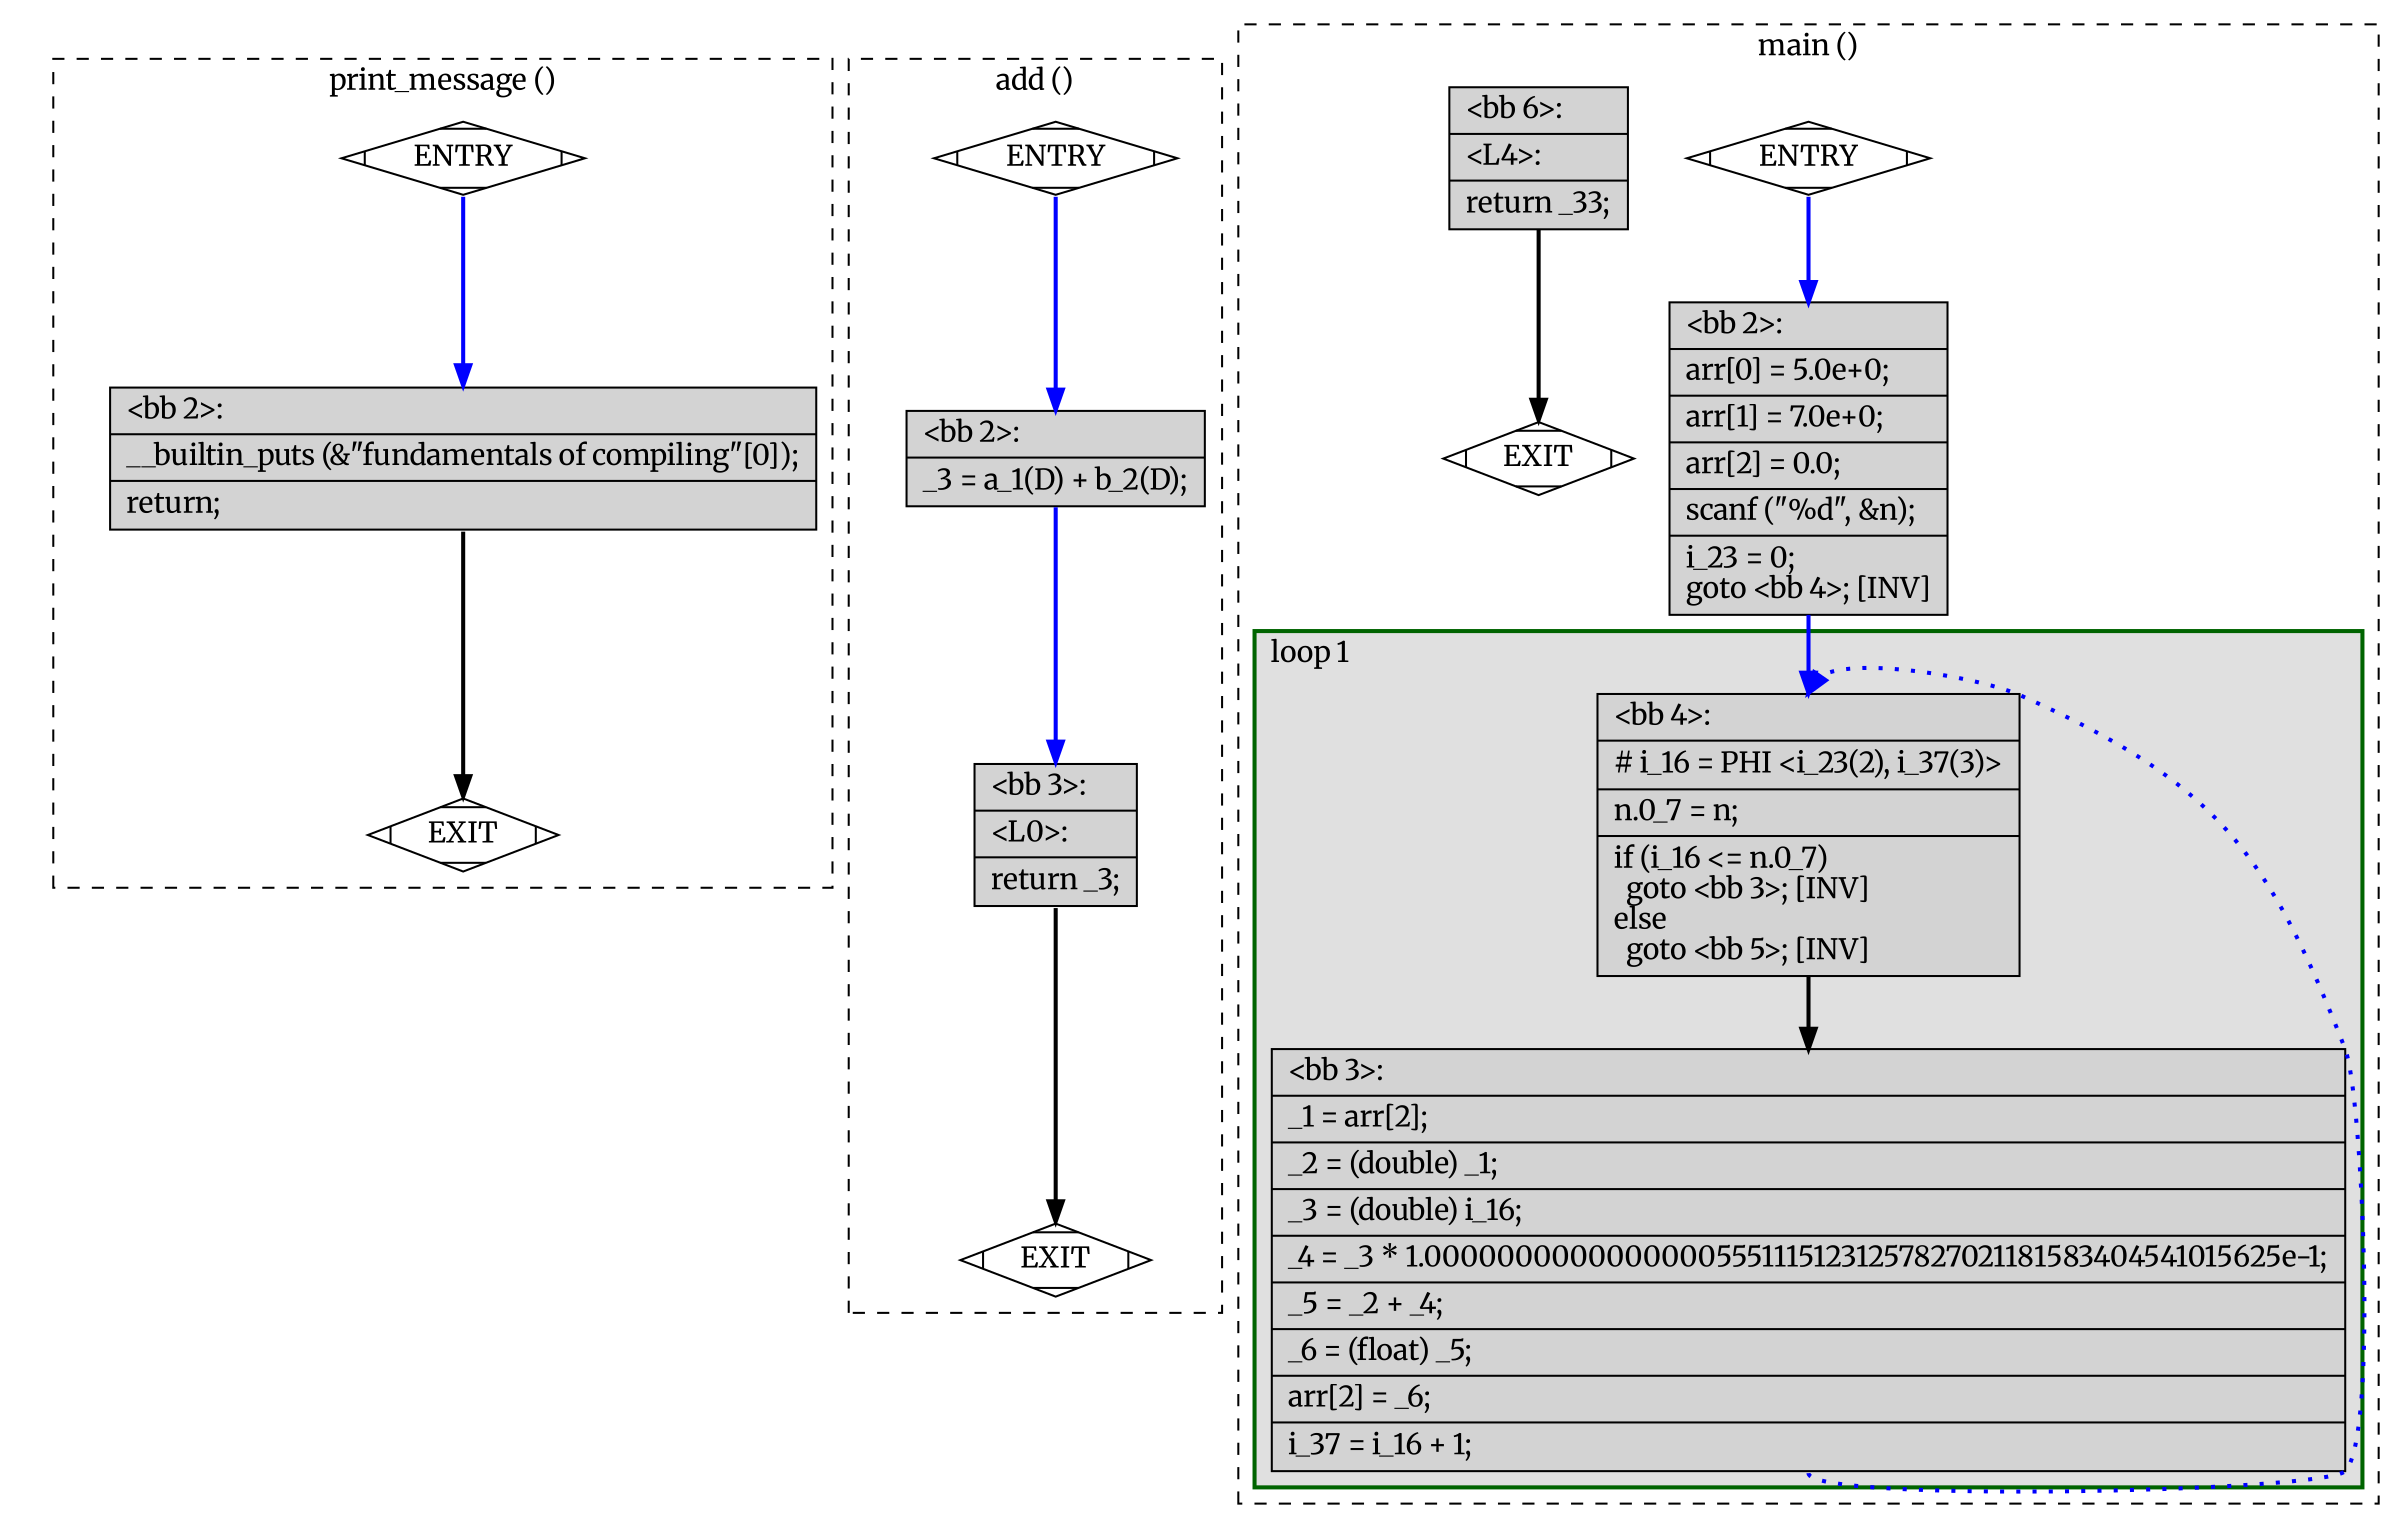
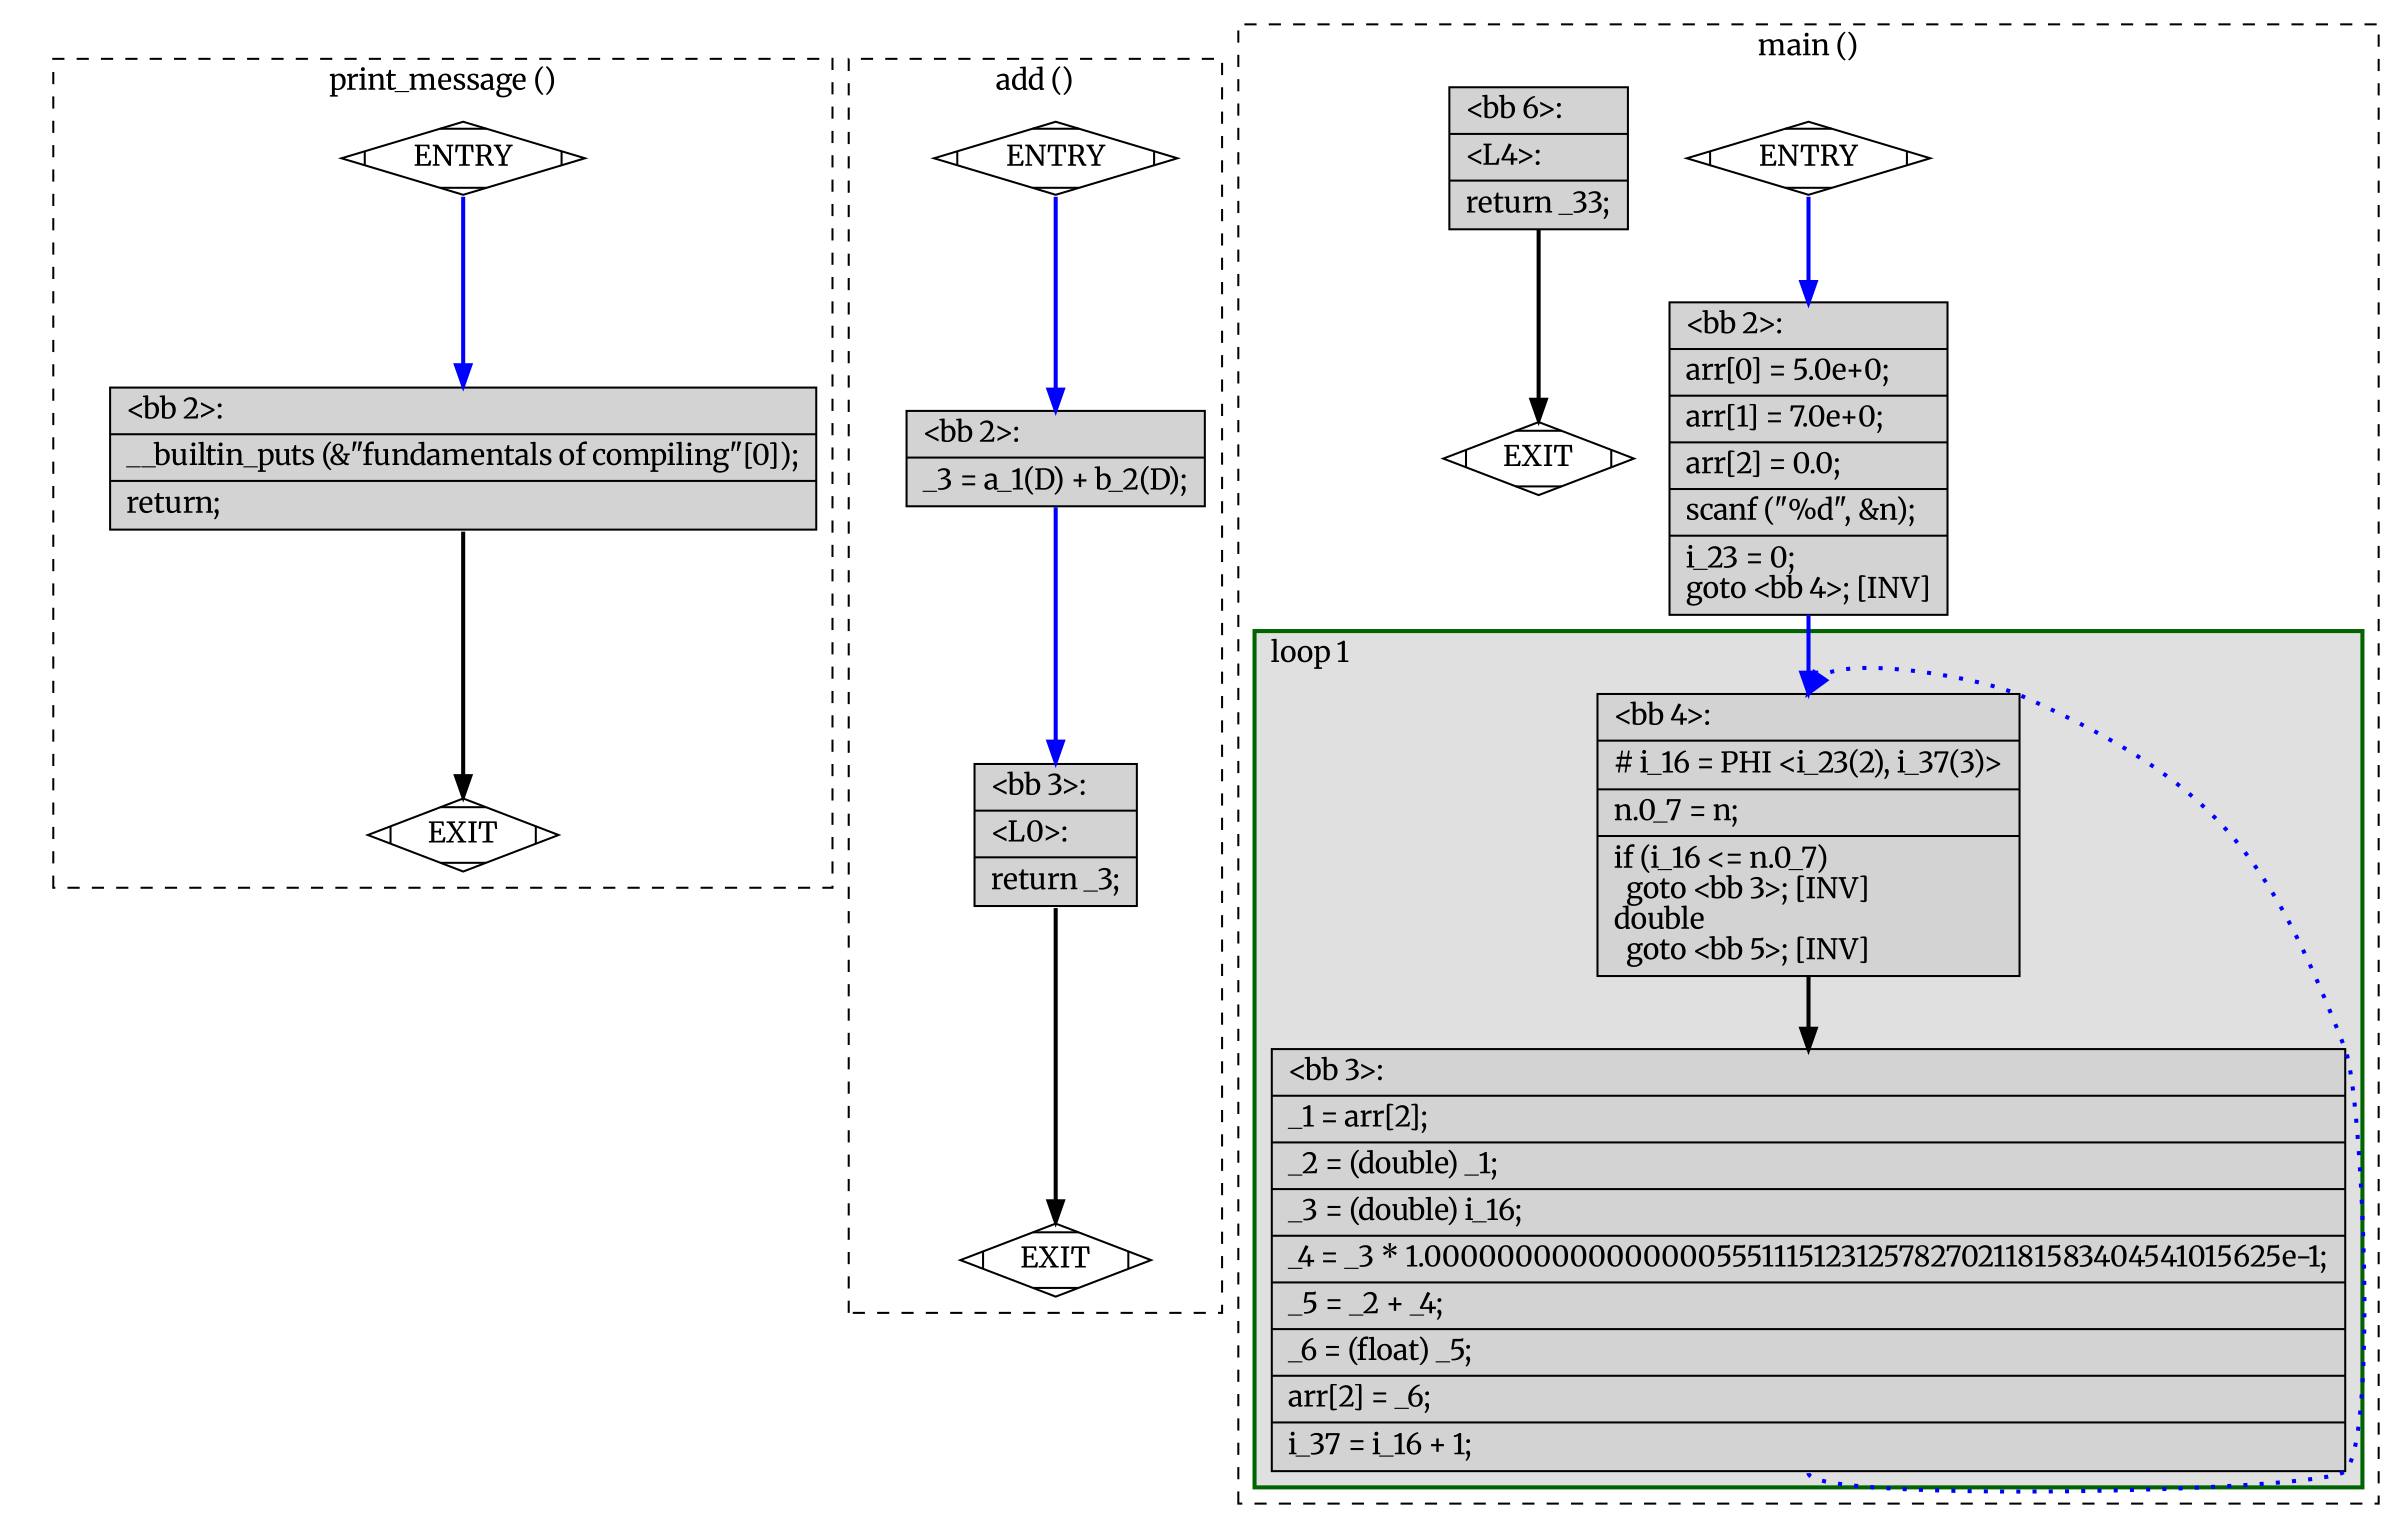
(1641, 920) -> (1660, 920)
